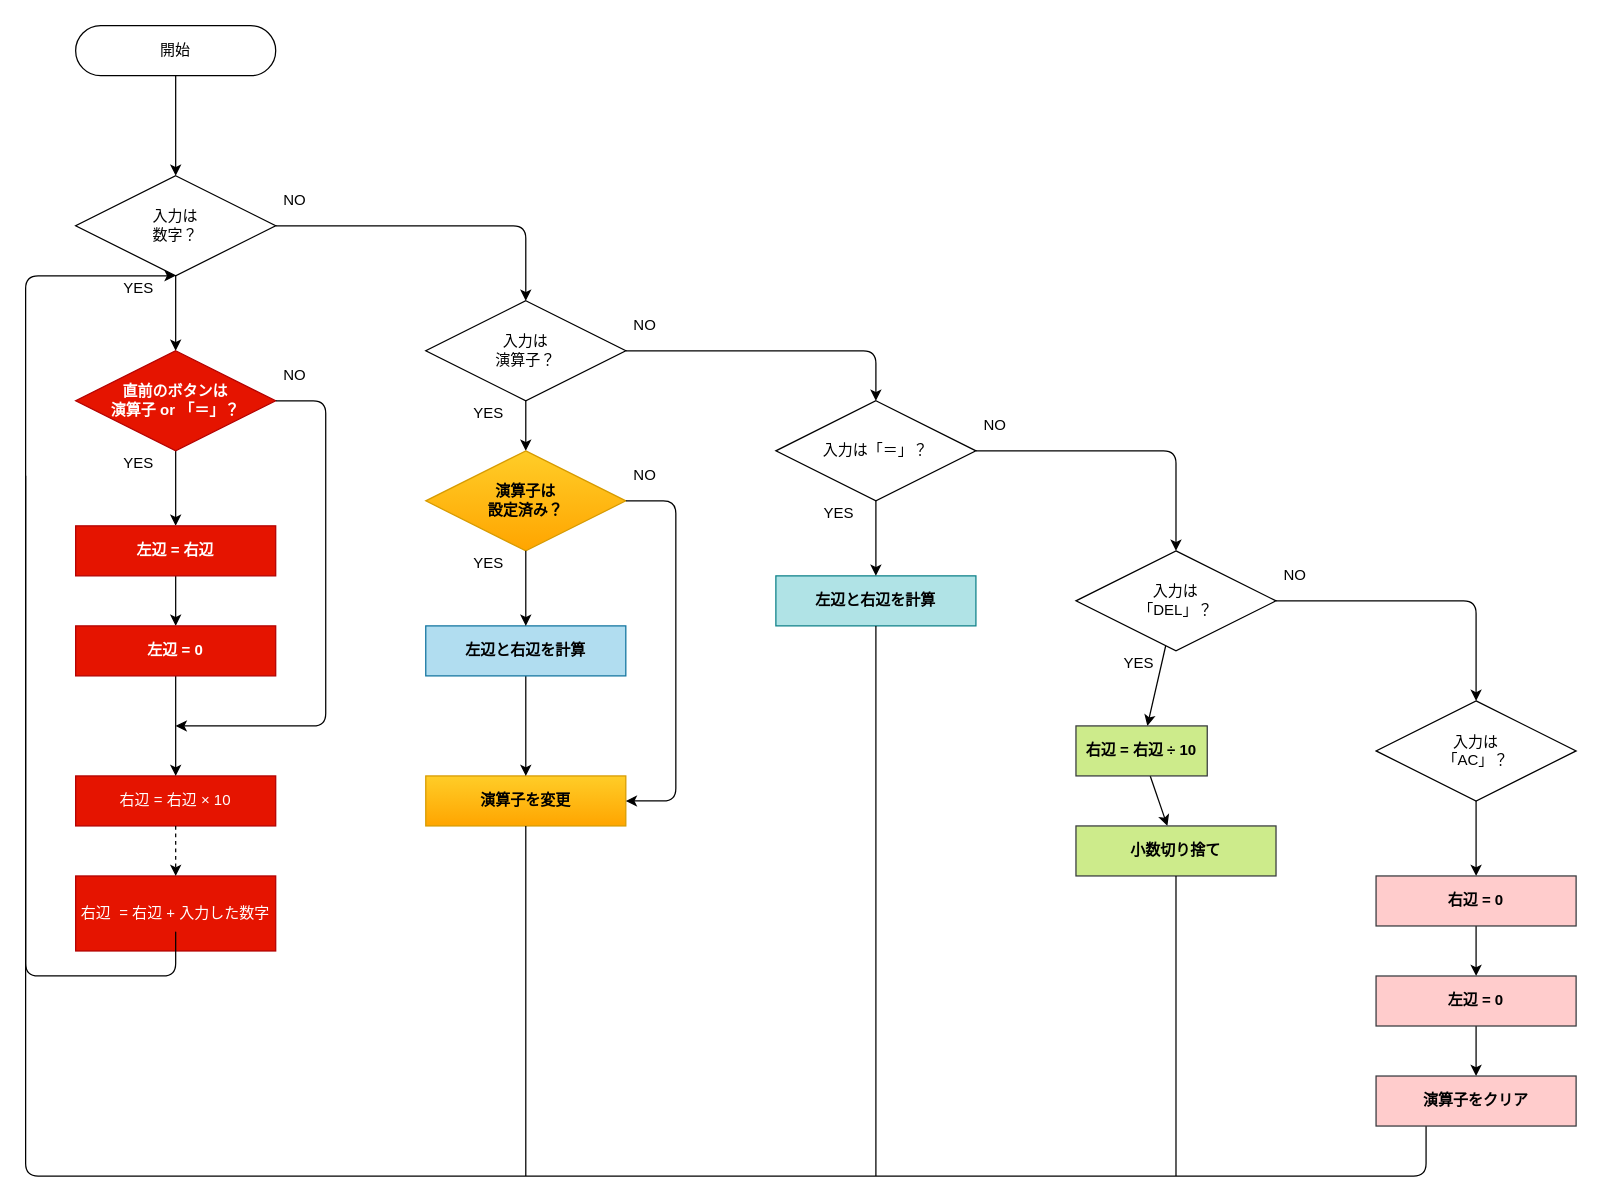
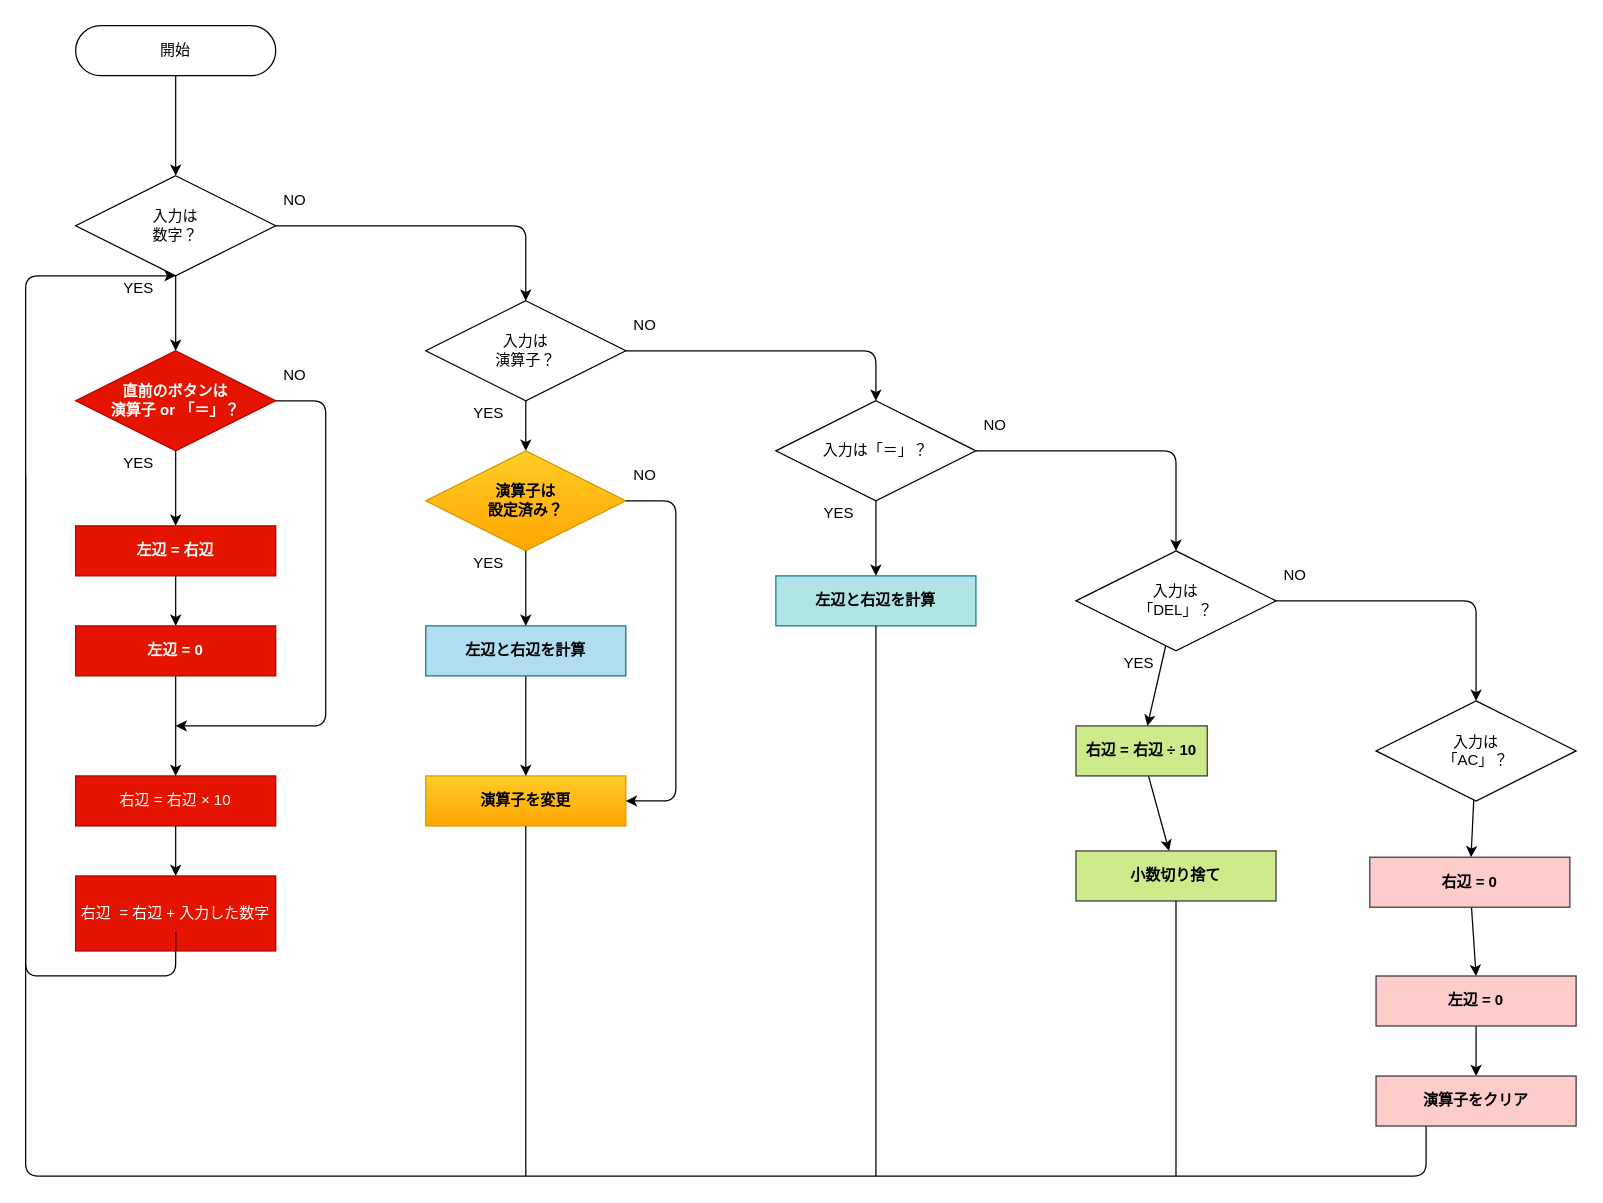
(176, 846) -> (176, 846)
(1176, 851) -> (1176, 876)
(1476, 901) -> (1469, 882)
